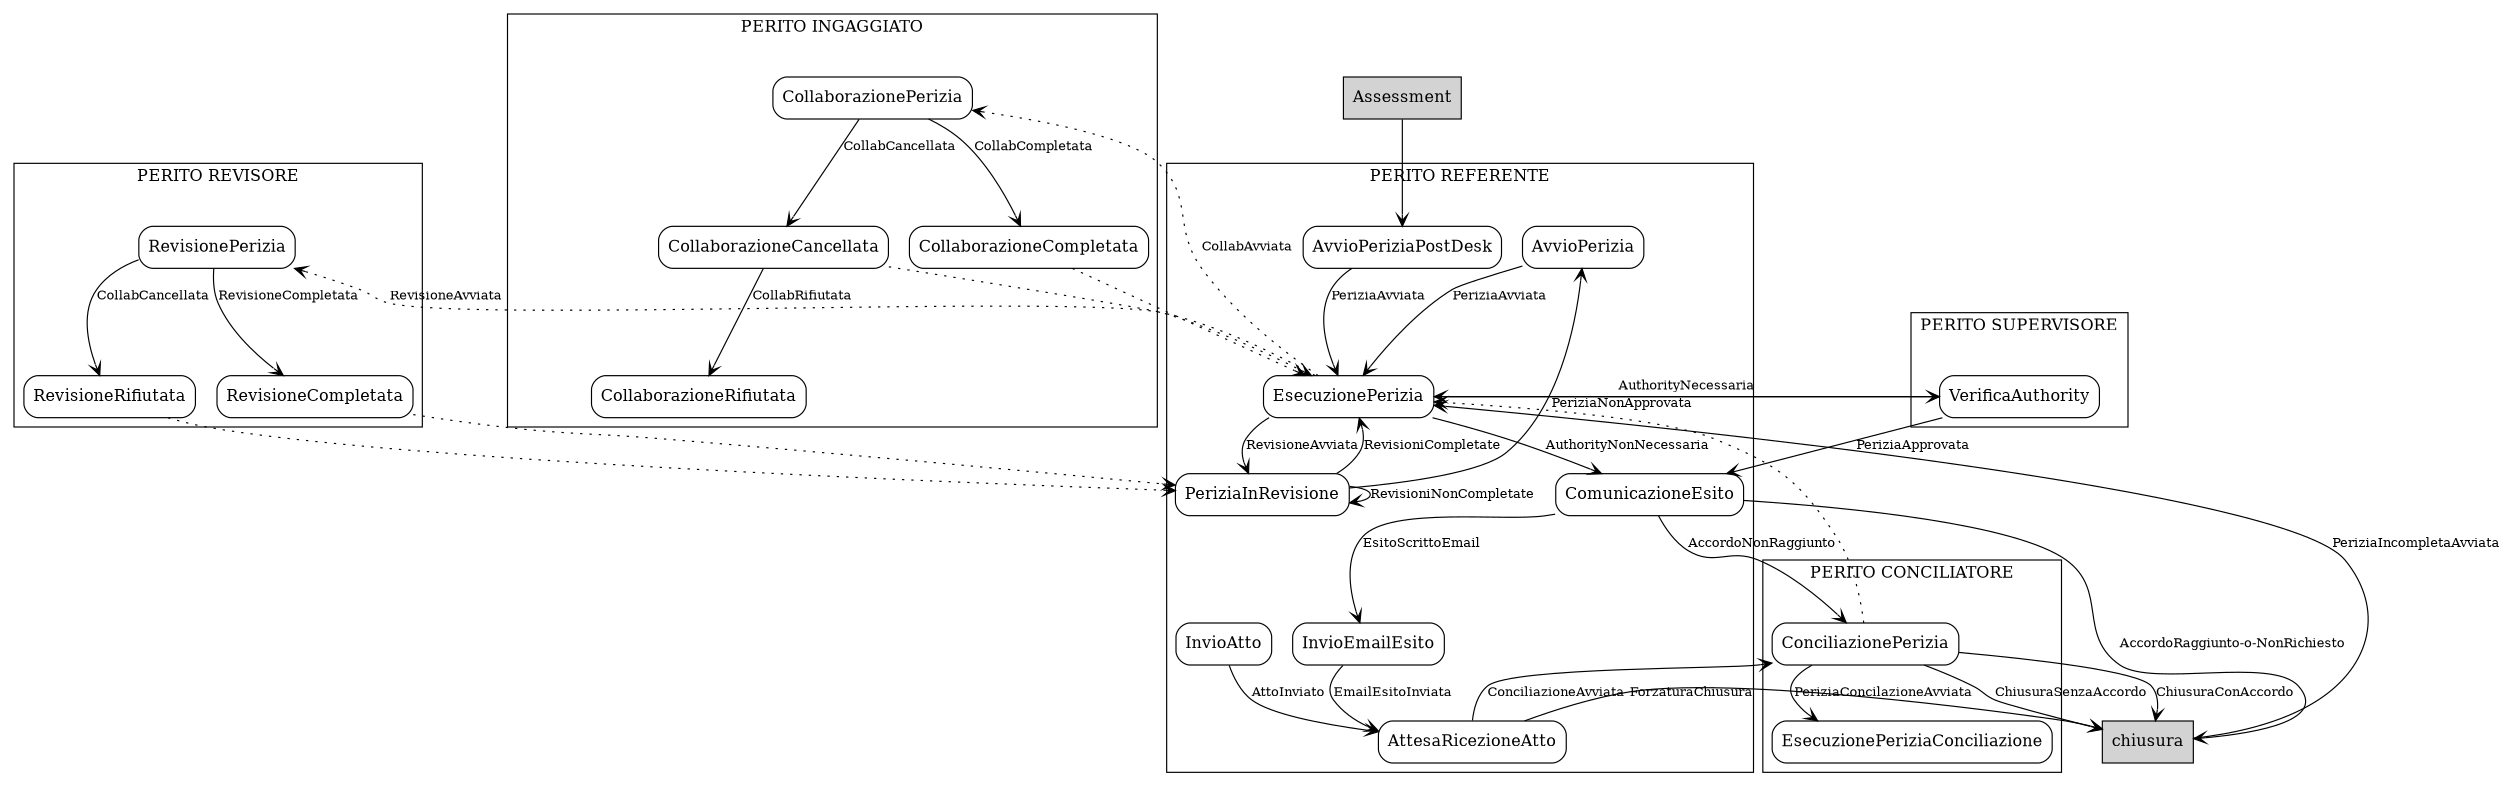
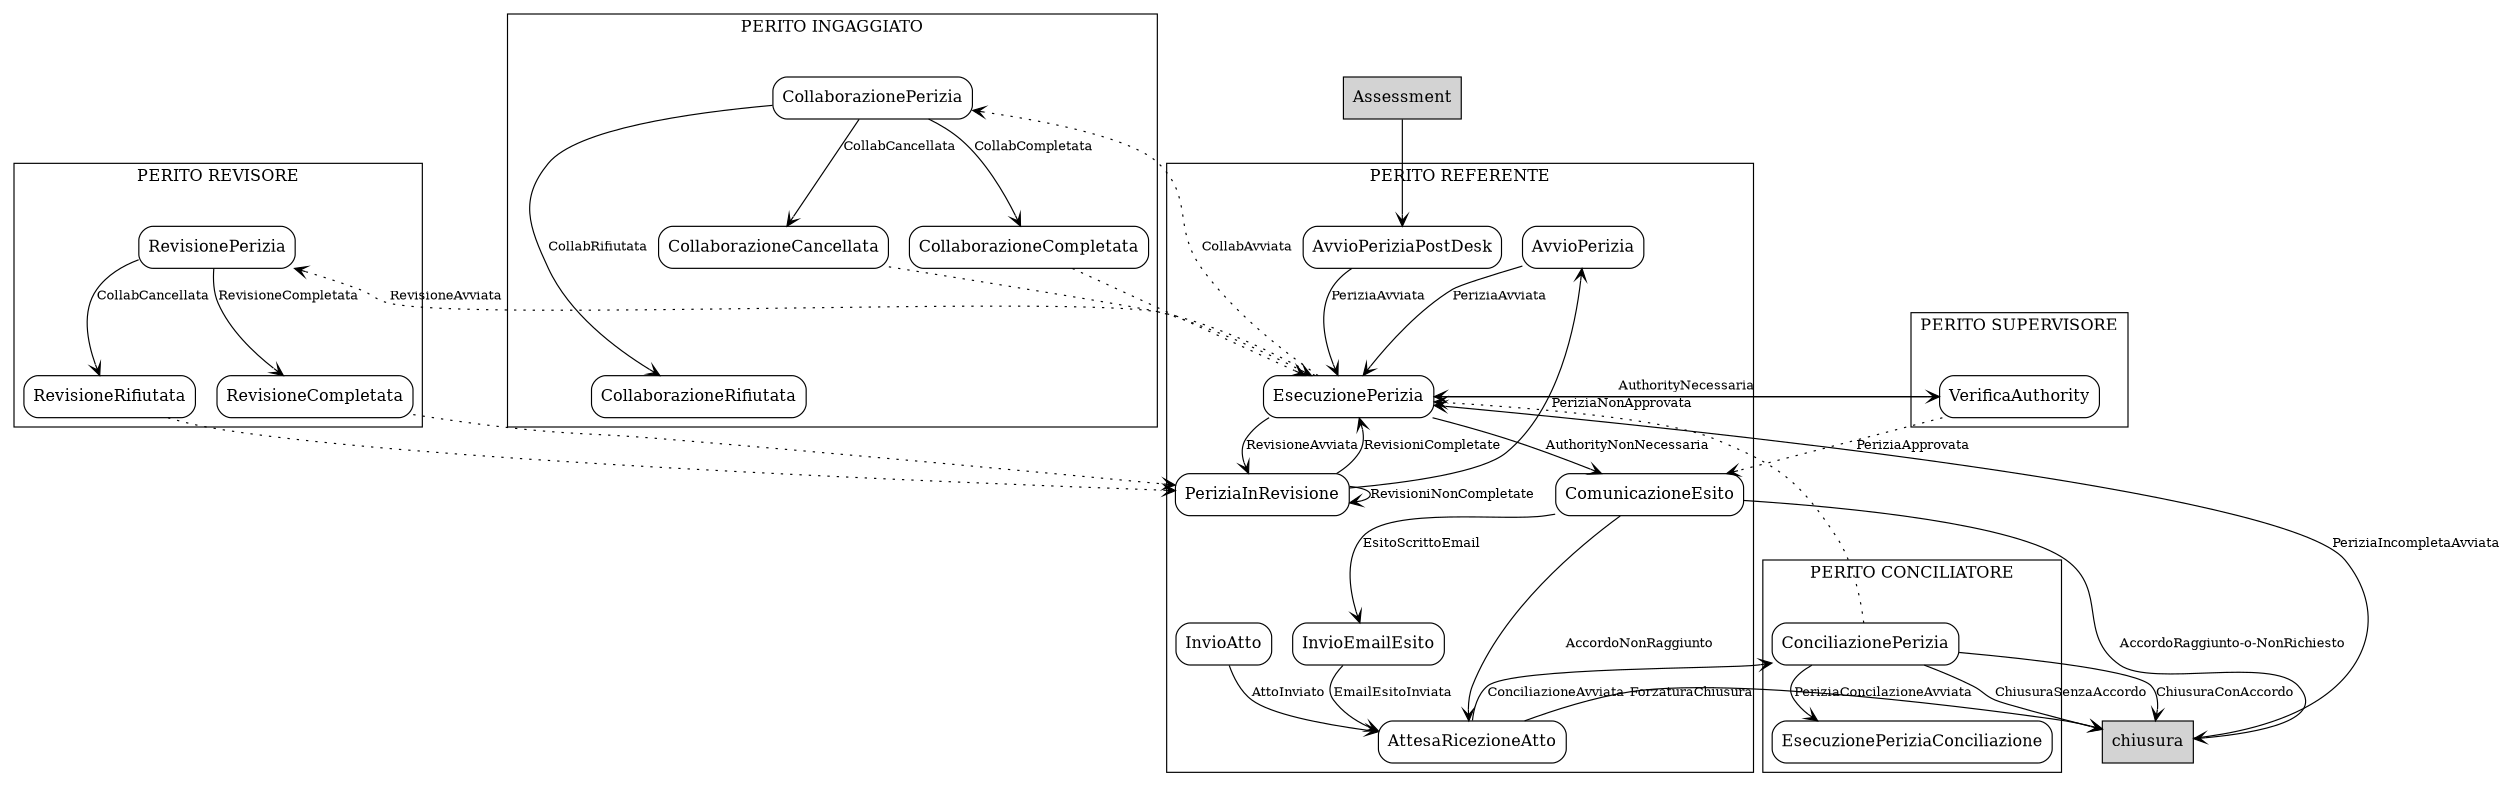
(739, 317) -> (542, 173)
(1850, 442) -> (1850, 442)
(1743, 556) -> (1527, 600)
